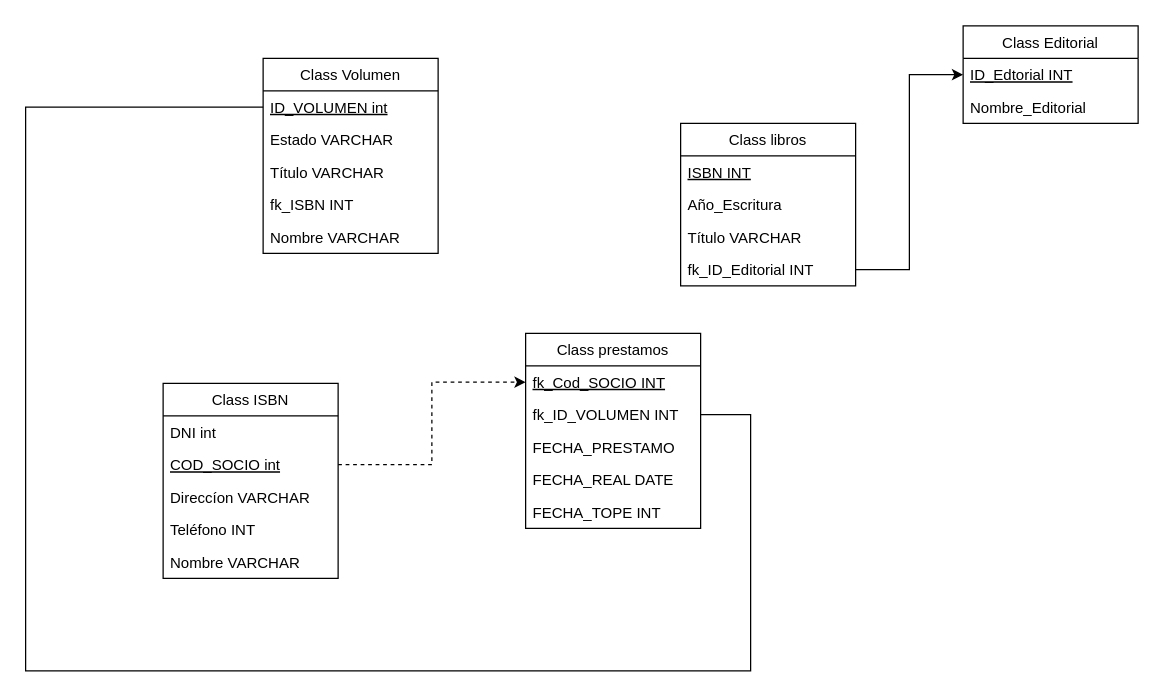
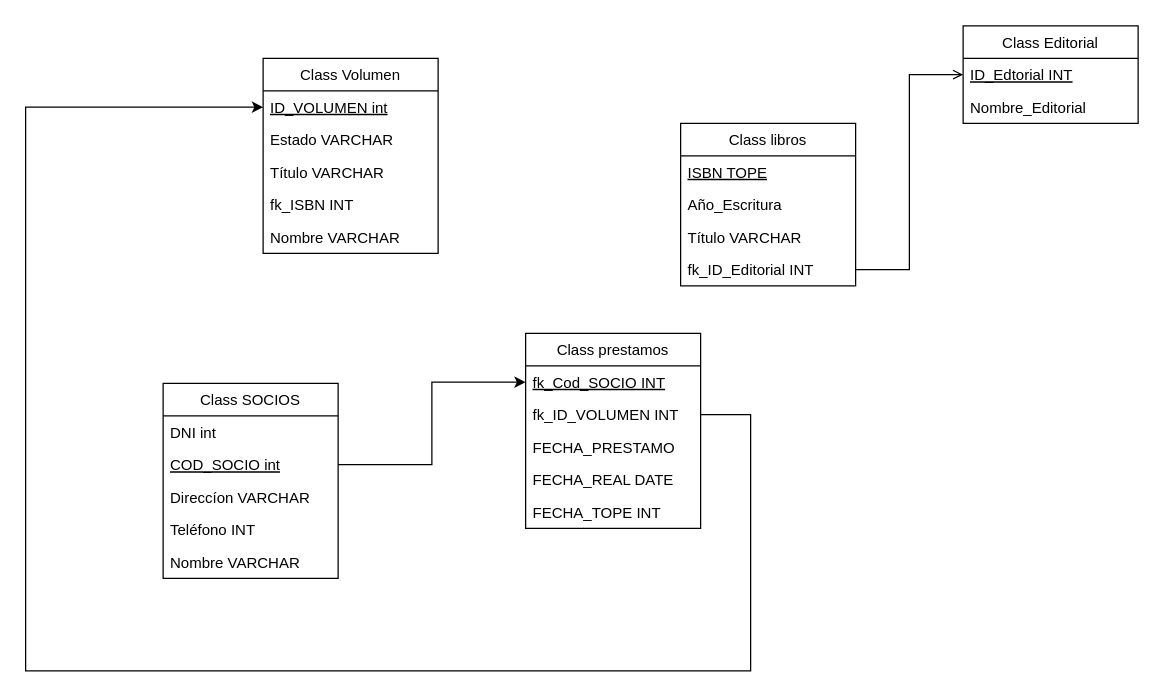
(953, 74) -> (955, 74)
(256, 107) -> (253, 107)
(719, 173) -> (723, 173)
(250, 400) -> (250, 400)
(432, 426) -> (432, 426)
